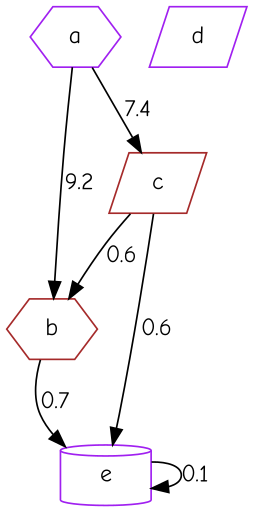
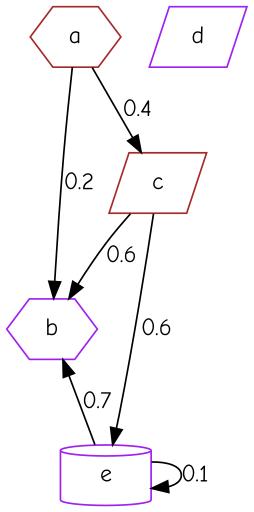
(76, 37) -> (76, 37)
(138, 110) -> (138, 110)
(80, 183) -> (80, 183)
(52, 329) -> (52, 329)
(36, 399) -> (82, 410)
